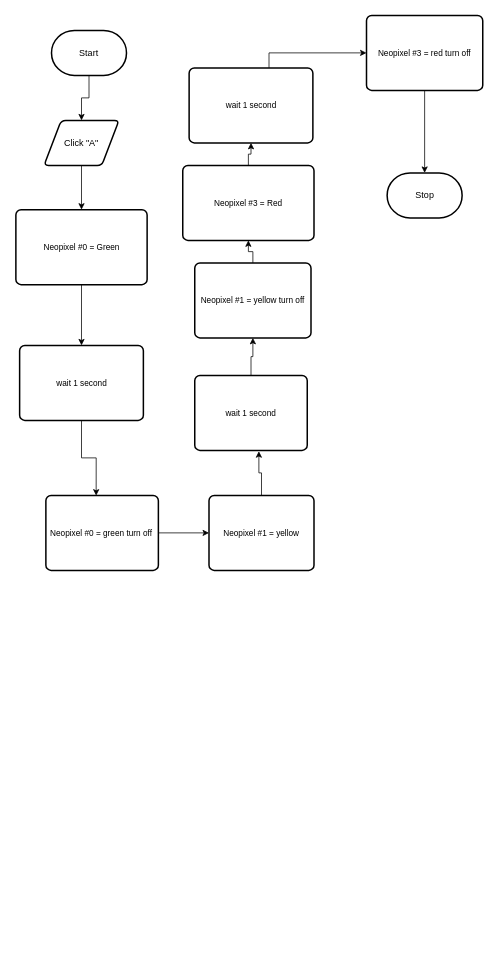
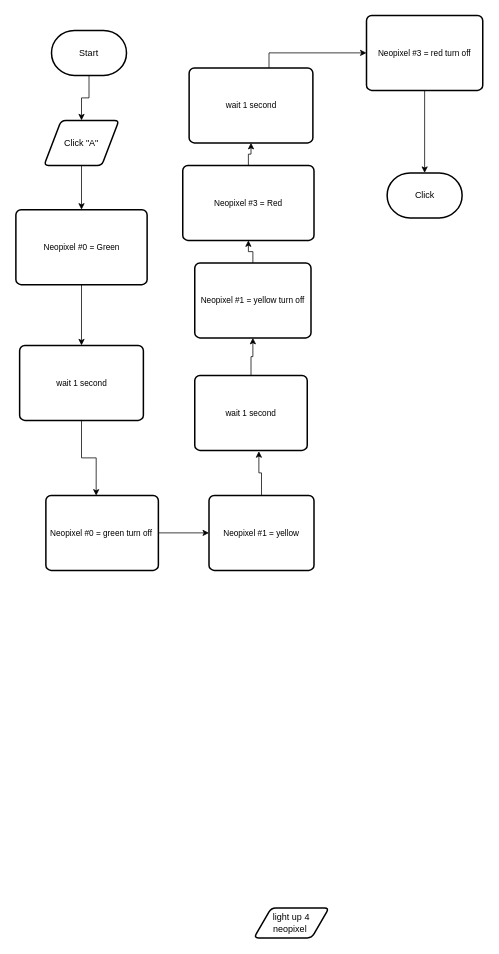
(425, 195) -> (425, 195)
none -> (291, 923)
